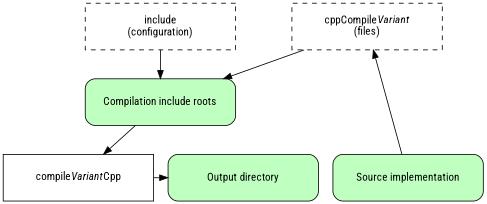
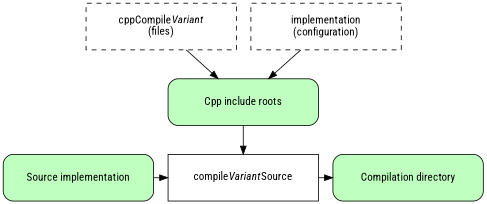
(160, 27) -> (326, 27)
(160, 102) -> (243, 102)
(389, 106) -> (157, 178)
(112, 177) -> (277, 177)
(243, 178) -> (408, 178)
